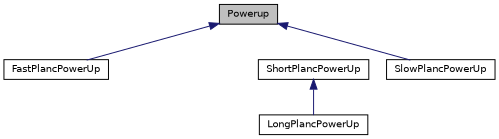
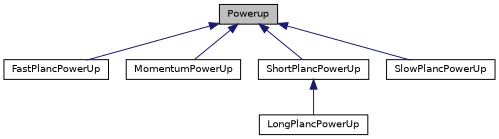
none -> (285, 45)
none -> (183, 70)
